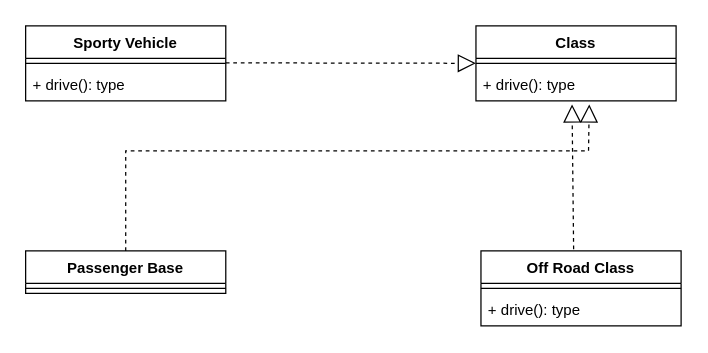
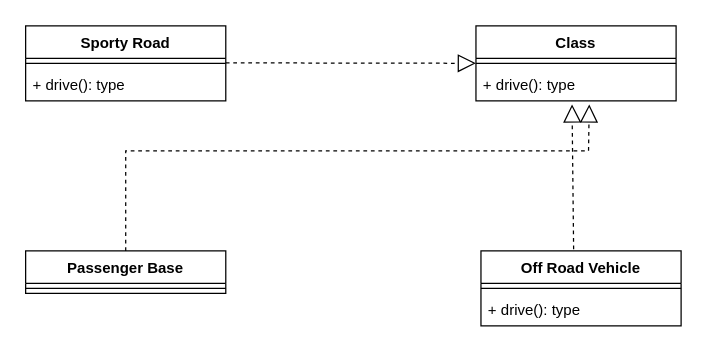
(126, 43) -> (126, 43)
(581, 268) -> (581, 268)
